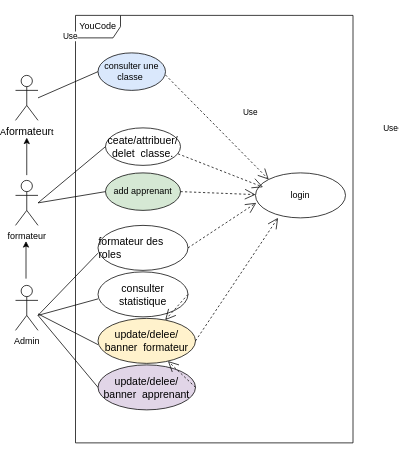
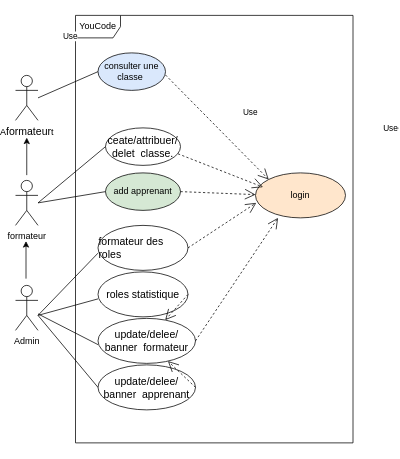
(300, 195) -> (300, 195)
(143, 294) -> (143, 294)
(147, 341) -> (147, 341)
(147, 387) -> (147, 387)
